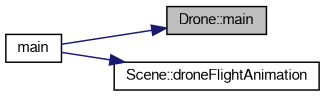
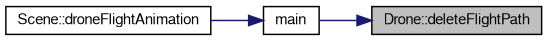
(217, 20) -> (457, 20)
(86, 56) -> (230, 20)
